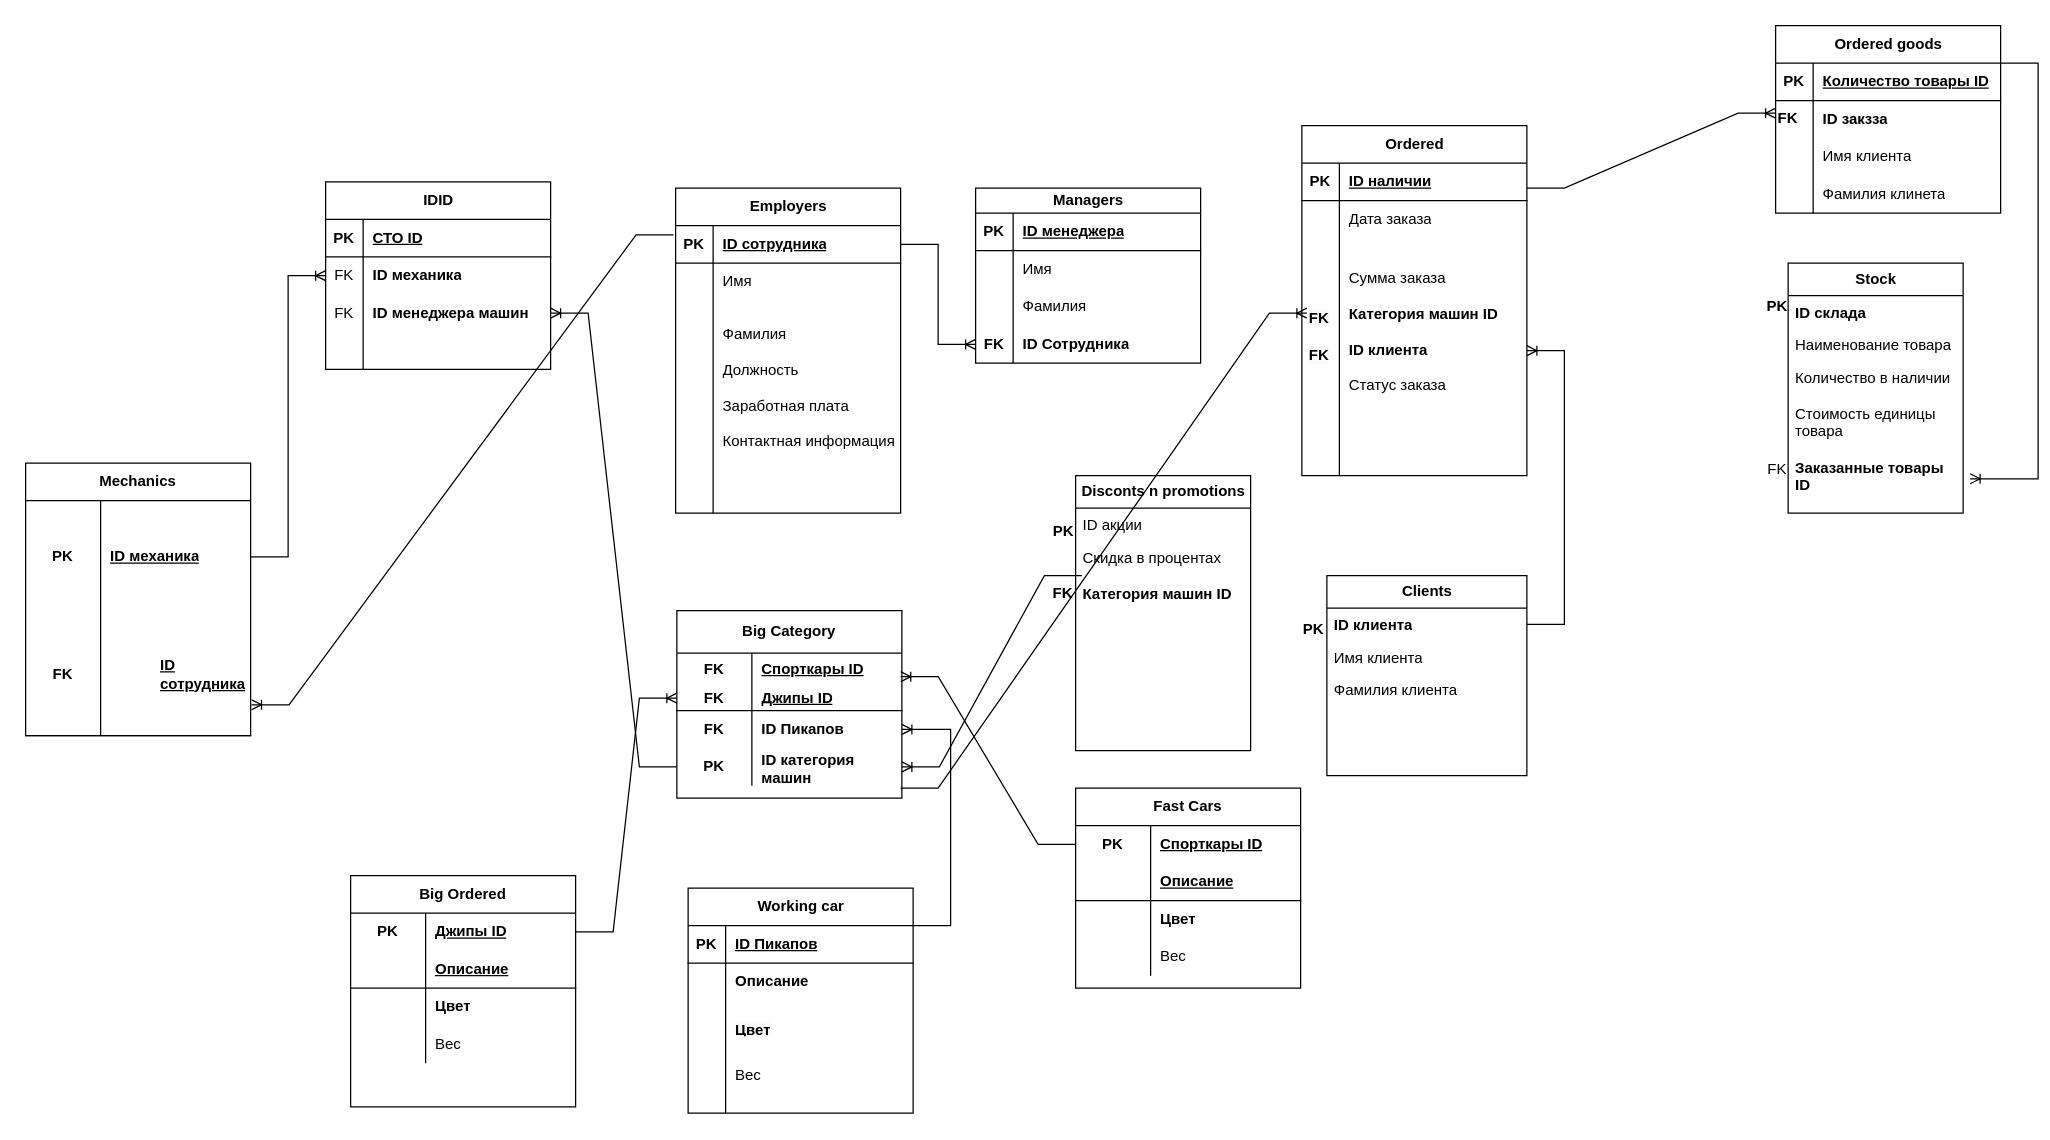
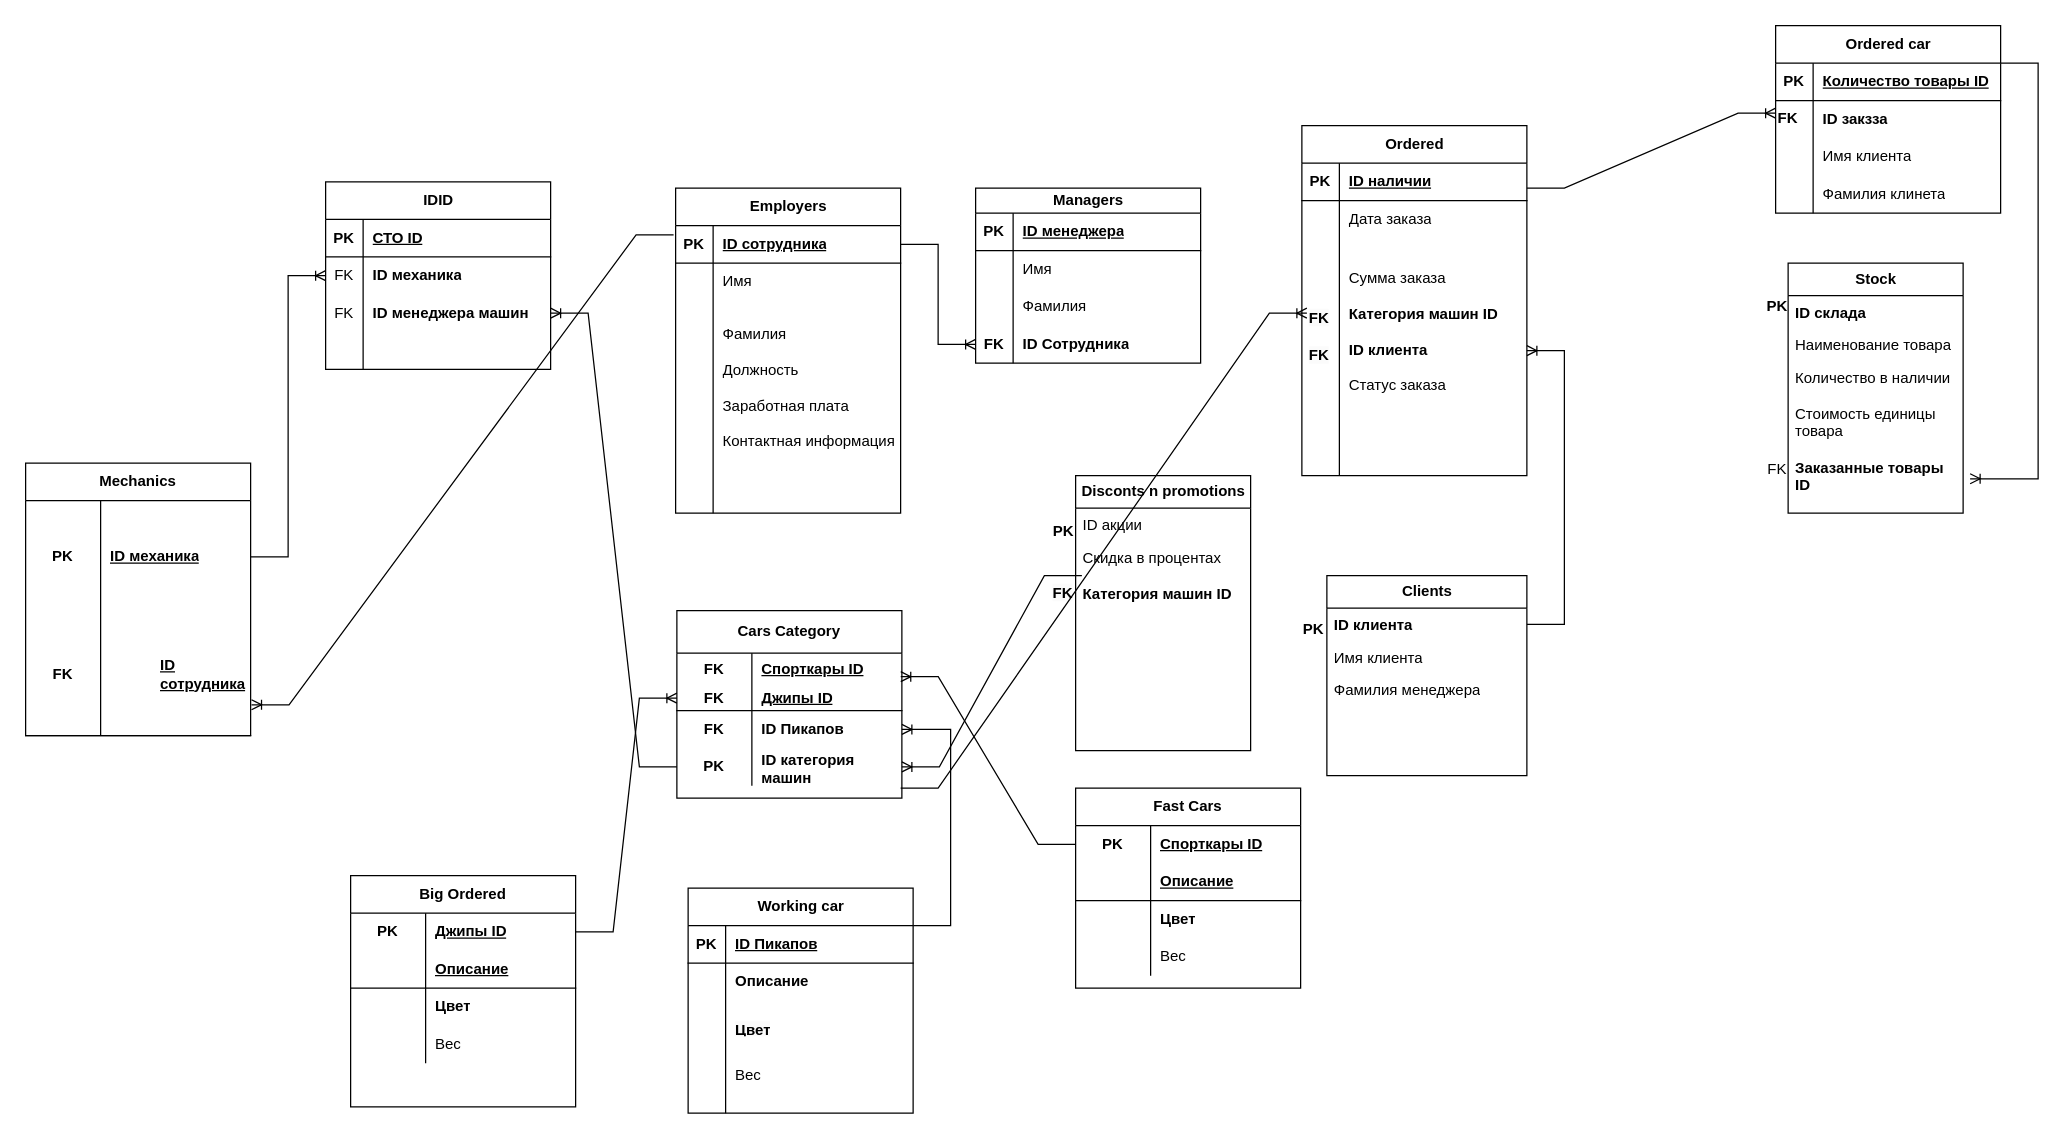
(1889, 44) -> (1889, 44)
(789, 632) -> (789, 632)
(1395, 691) -> (1404, 691)
